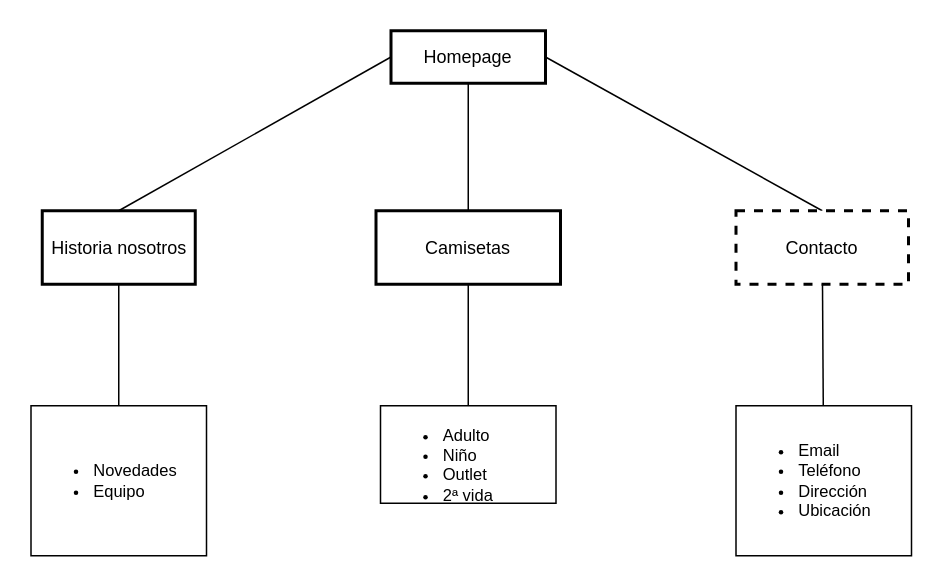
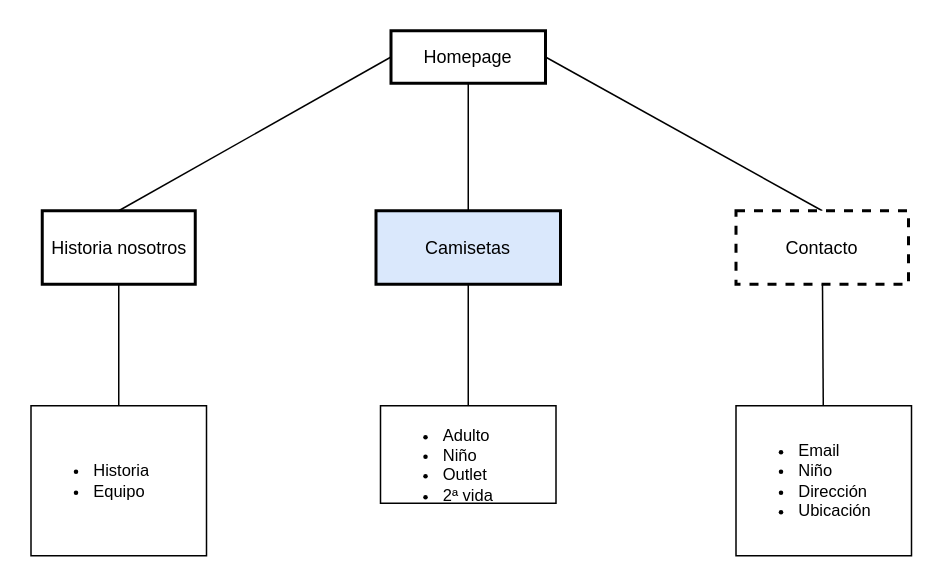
(468, 248) -> (468, 248)
(75, 481) -> (66, 481)
(776, 481) -> (776, 481)
